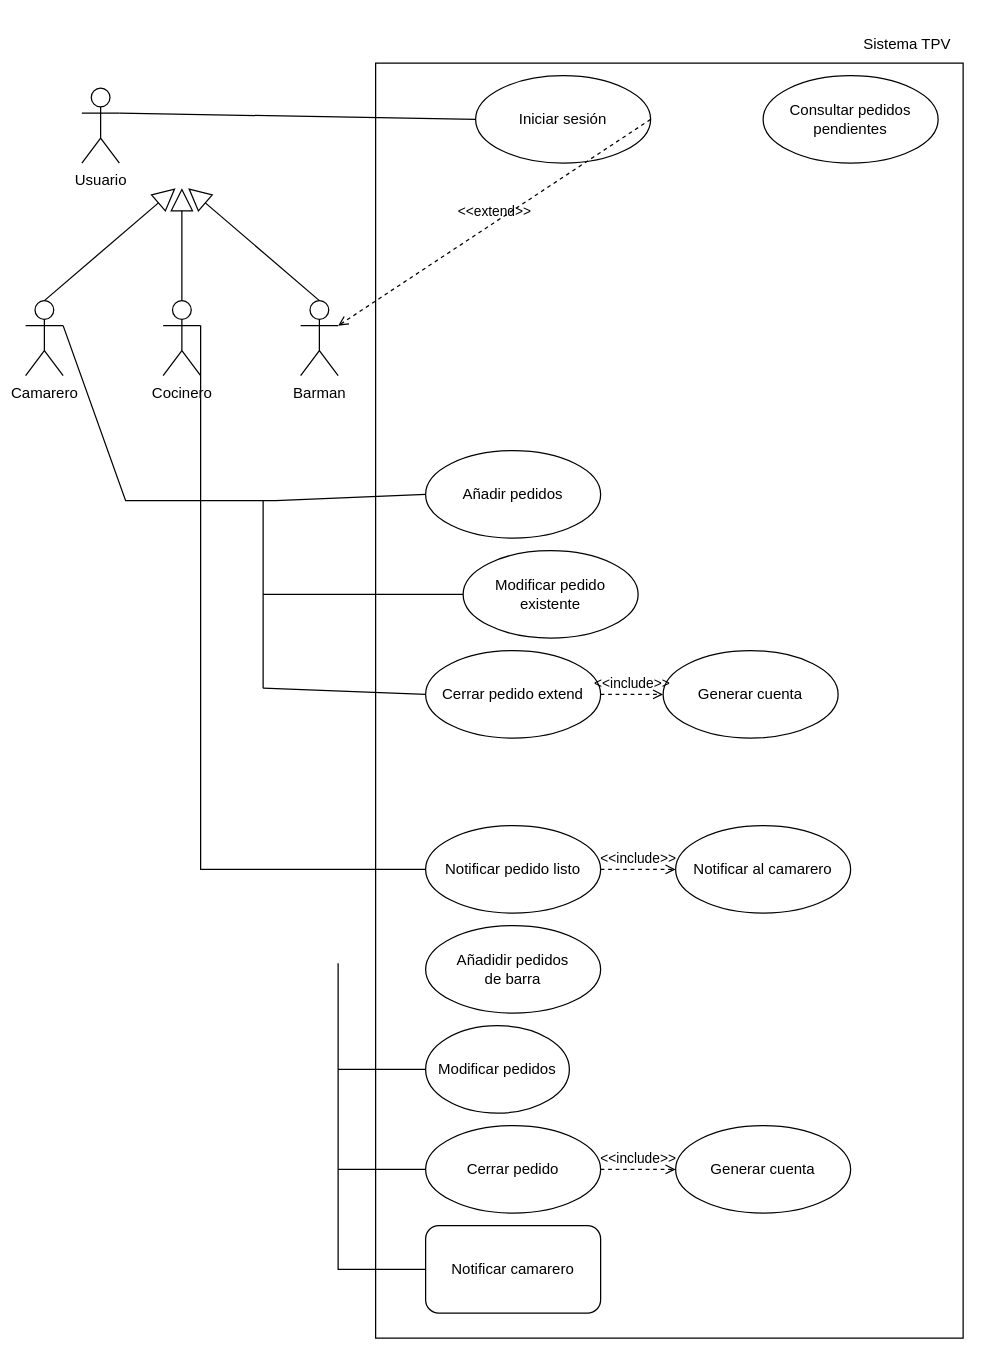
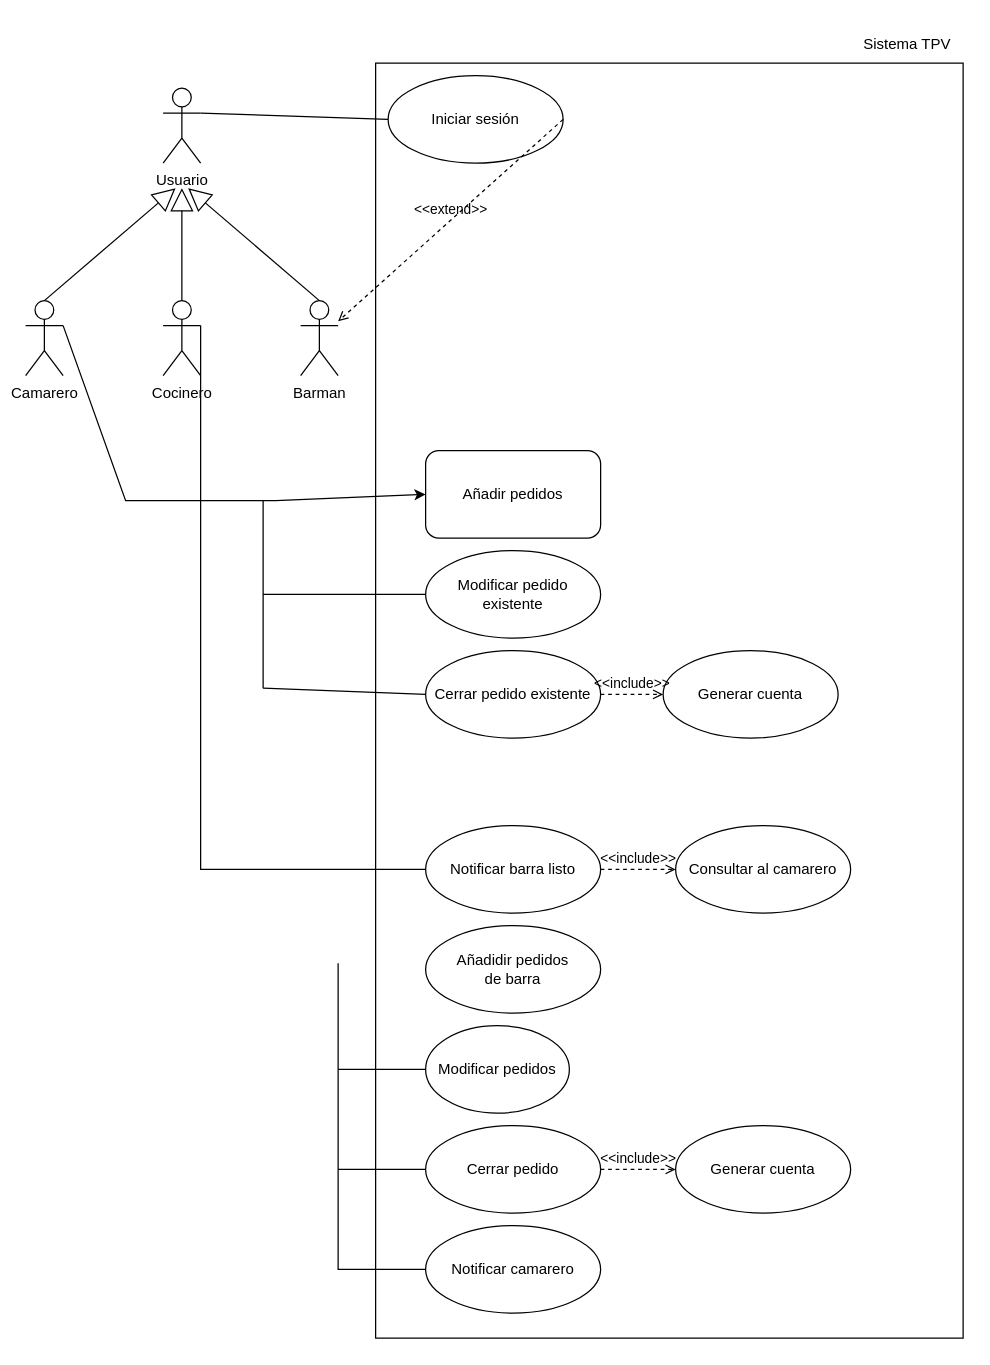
(563, 119) -> (476, 119)
(851, 119) -> none
(101, 126) -> (182, 126)
(513, 494) -> (513, 494)
(419, 495) -> (416, 495)
(551, 594) -> (513, 594)
(513, 694) -> (513, 694)
(513, 869) -> (513, 869)
(763, 869) -> (763, 869)
(513, 1269) -> (513, 1269)
